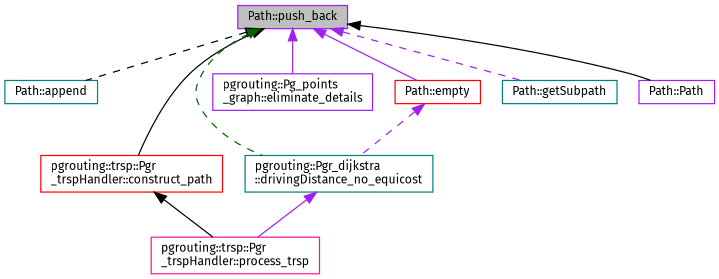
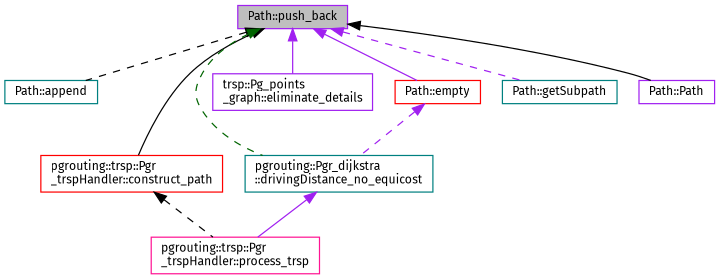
(293, 92) -> (293, 92)
(189, 218) -> (189, 218)
